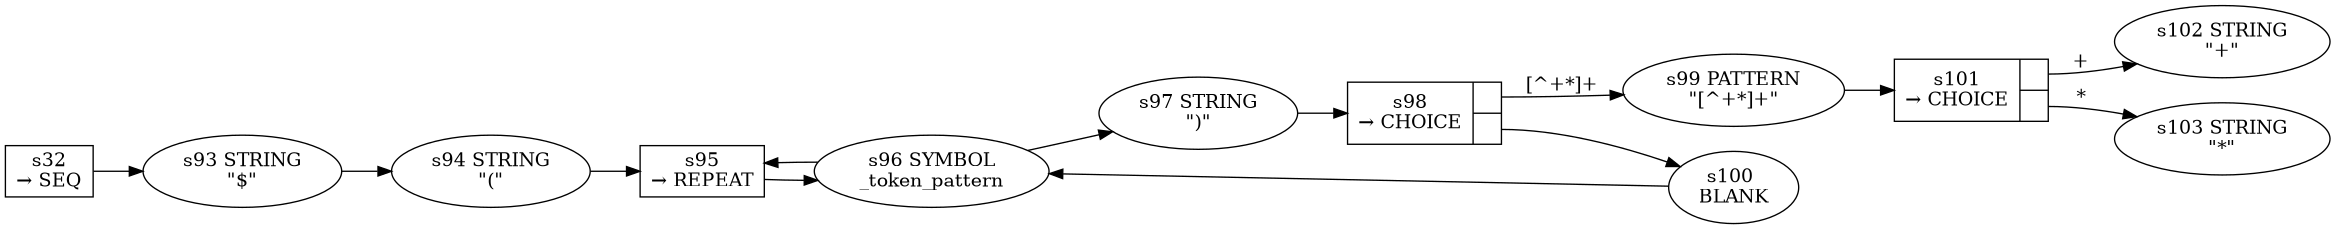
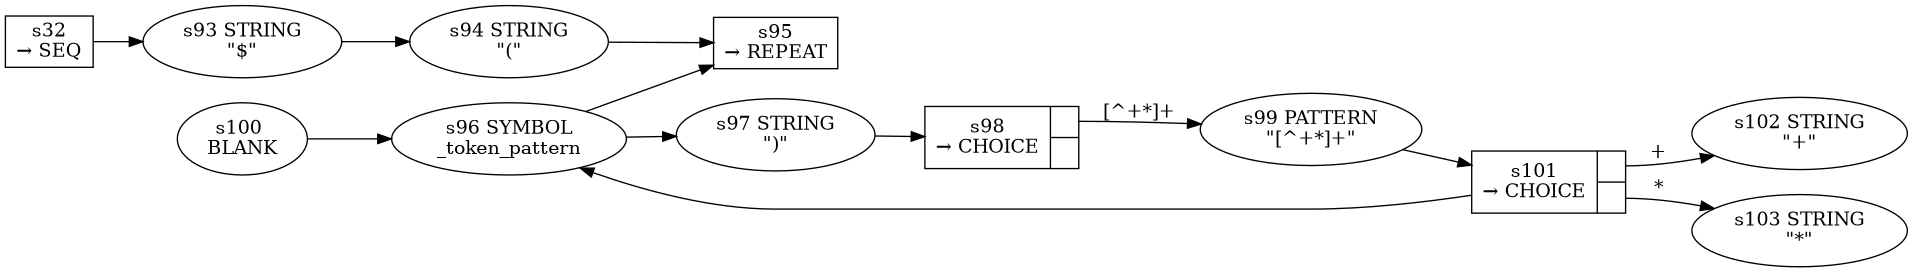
(1586, 139) -> none
(784, 180) -> (1031, 209)
